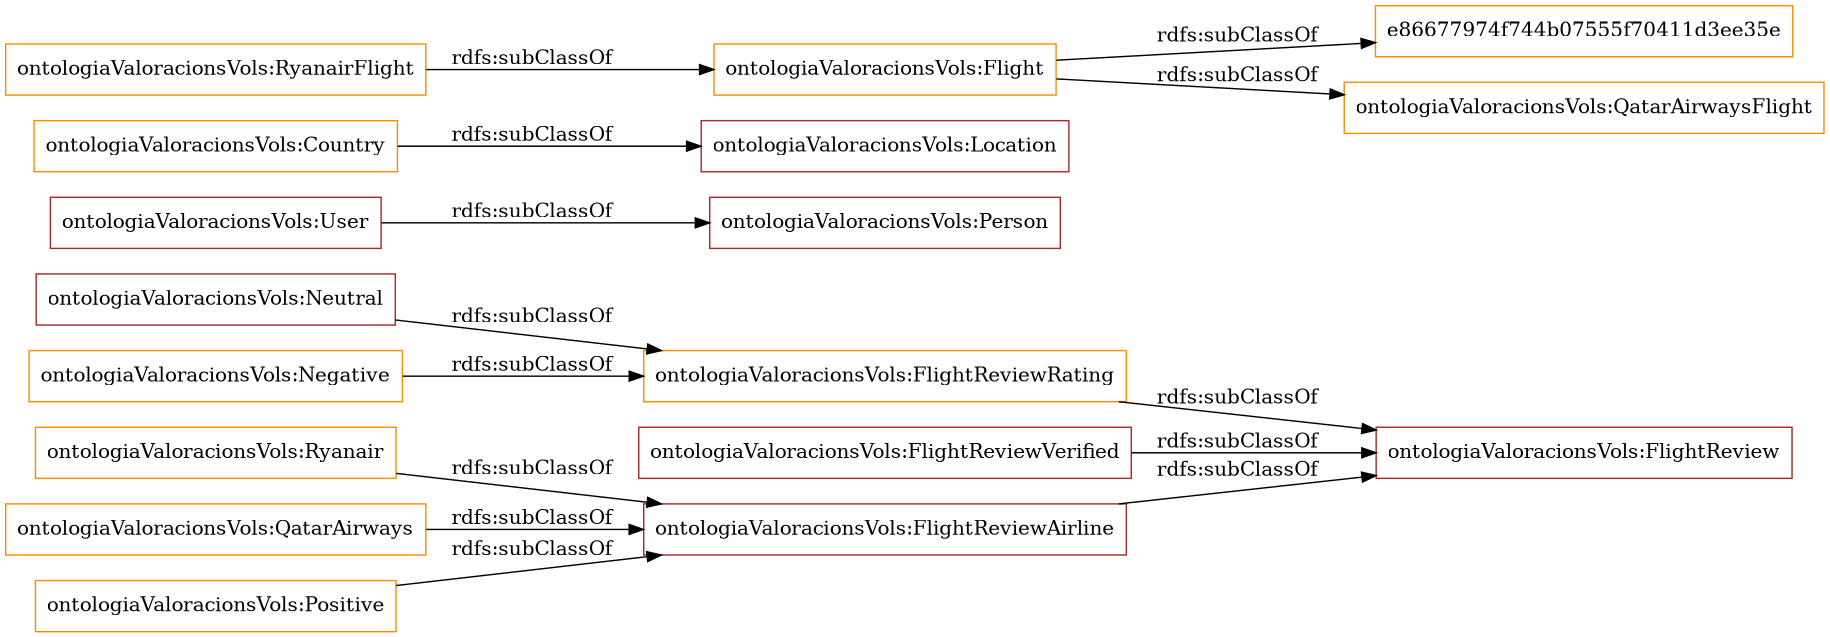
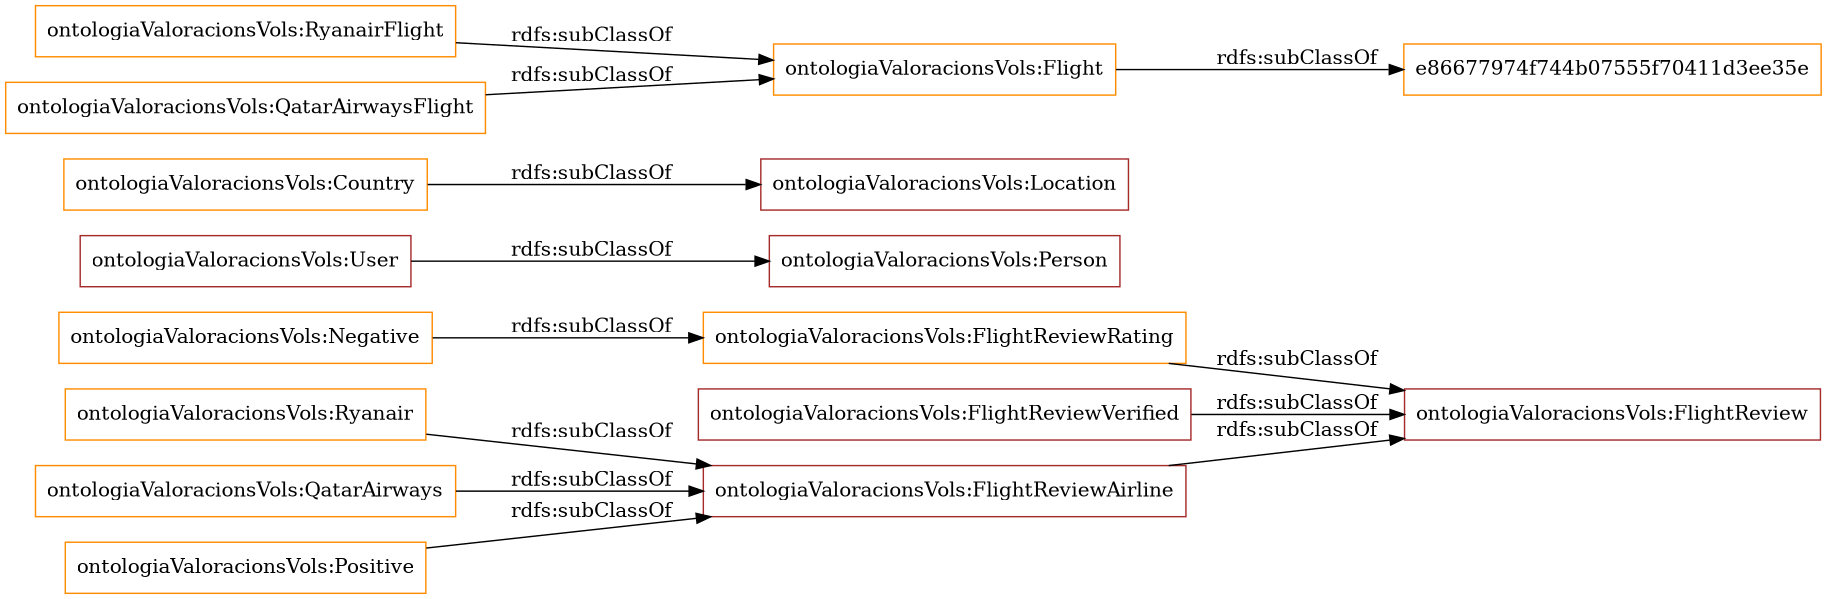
(1193, 86) -> (622, 87)
(216, 300) -> none
